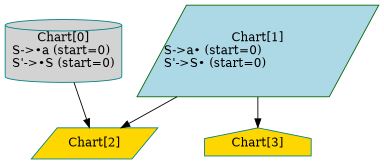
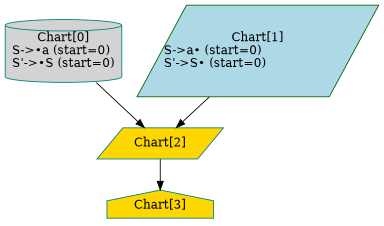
(258, 108) -> (160, 170)
